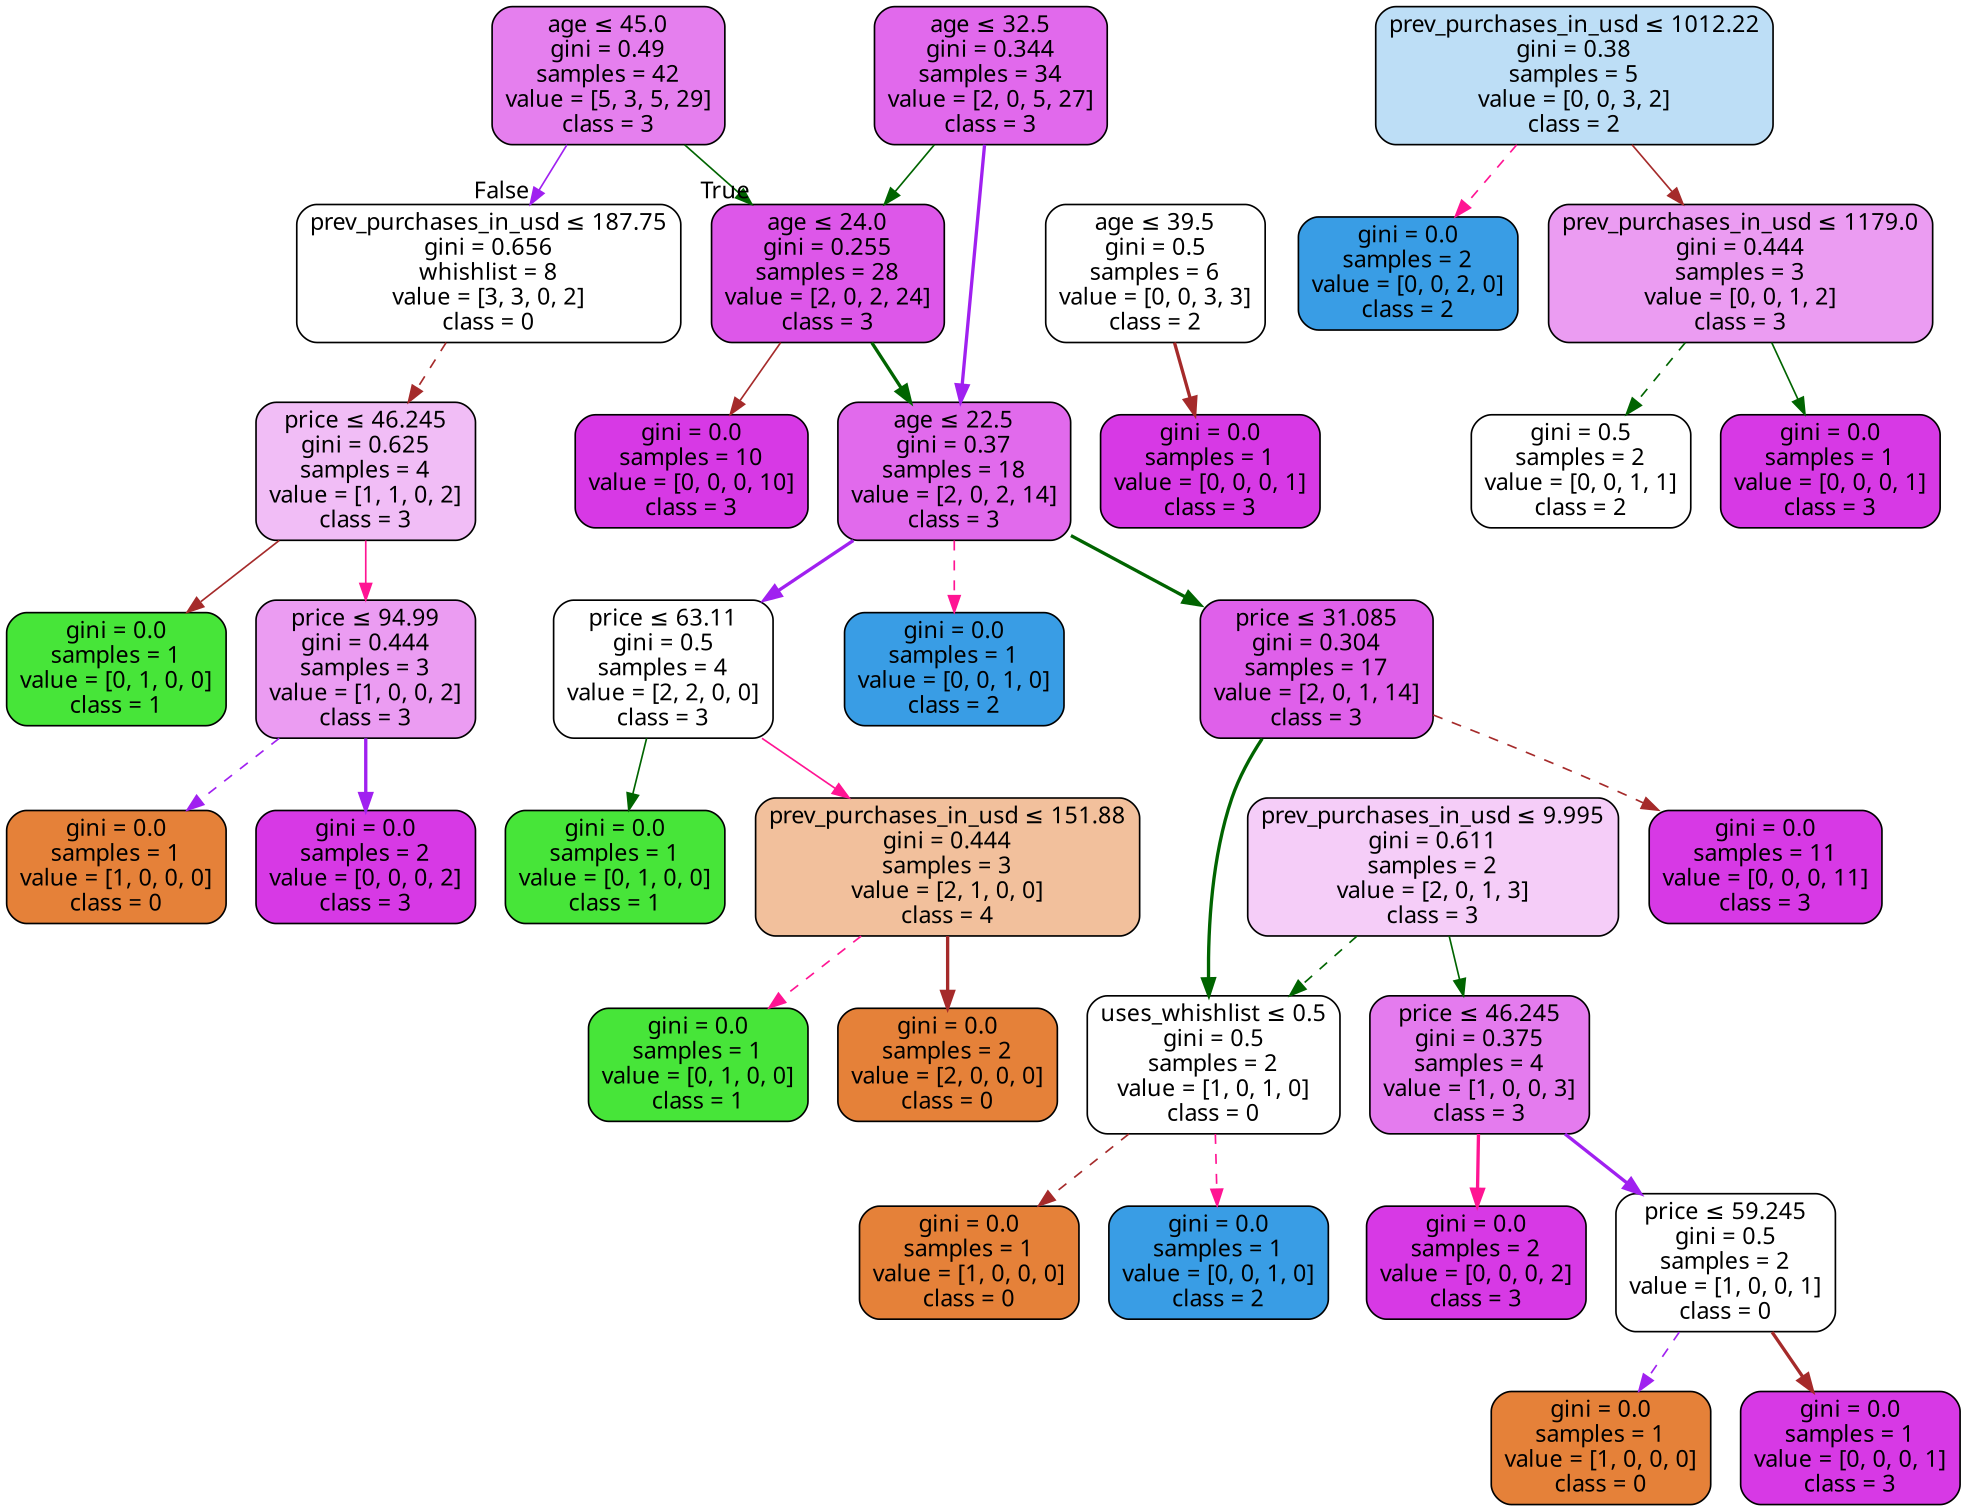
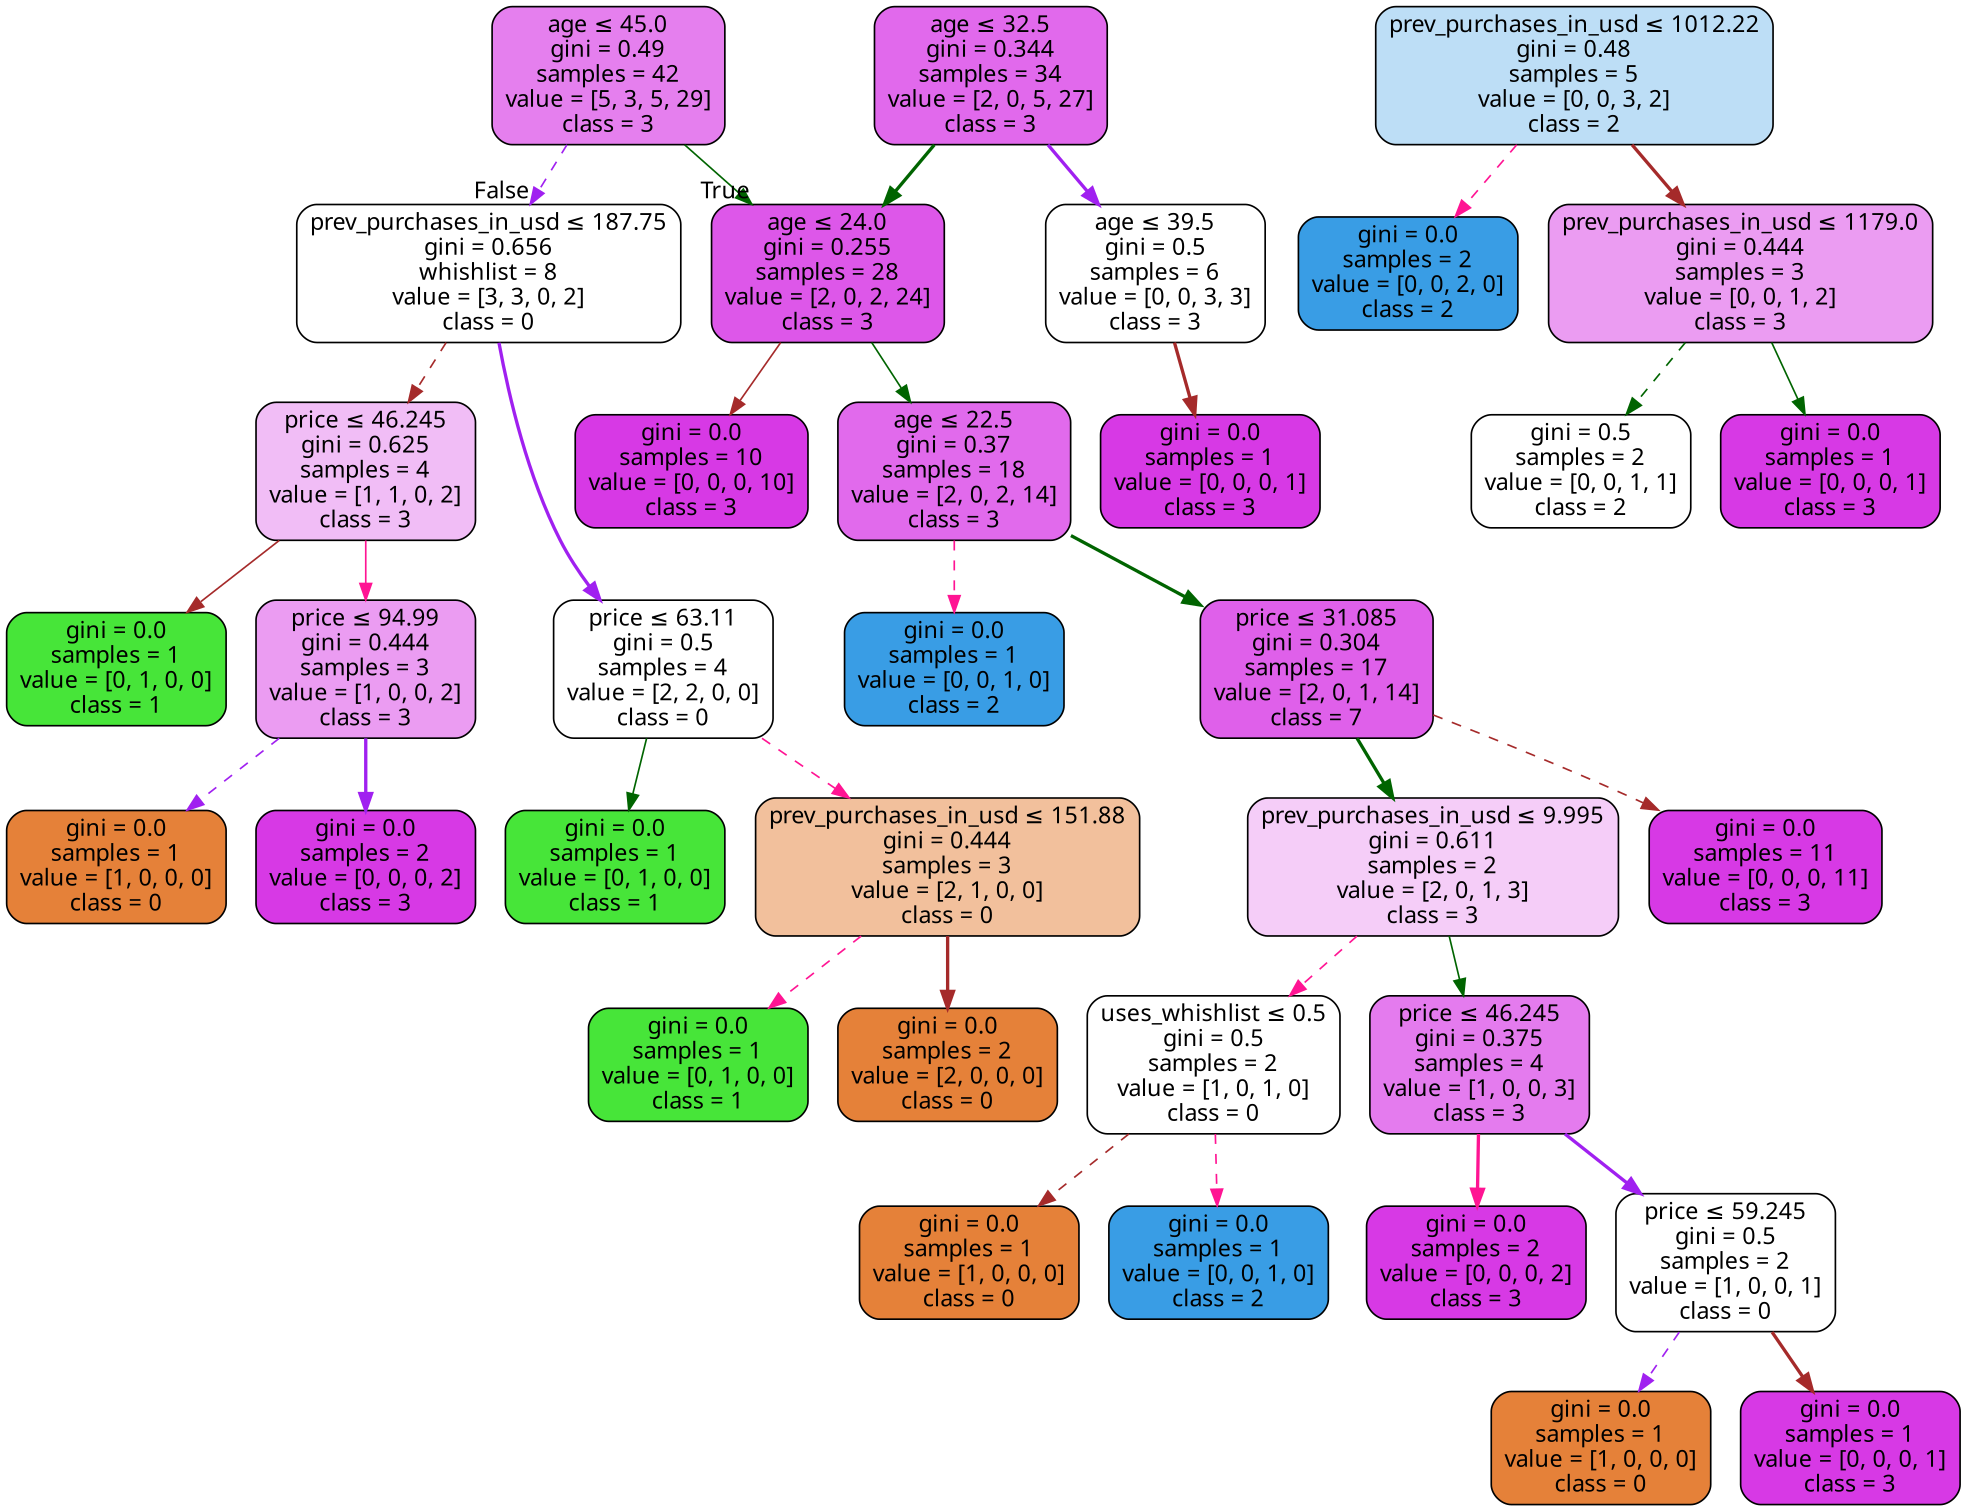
(1574, 50) -> (1574, 50)
(553, 167) -> (553, 167)
(915, 168) -> (915, 168)
(1652, 168) -> (1652, 168)
(973, 265) -> (1068, 168)
(1155, 323) -> (1155, 323)
(886, 365) -> (886, 365)
(816, 565) -> (531, 470)
(663, 718) -> (663, 718)
(1317, 718) -> (1317, 718)
(799, 763) -> (799, 763)
(1218, 854) -> (1371, 761)
(948, 916) -> (948, 916)
(1330, 960) -> (1330, 960)
